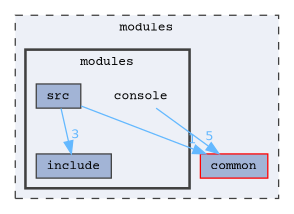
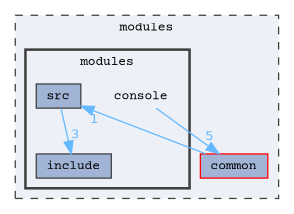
(137, 128) -> (150, 132)
